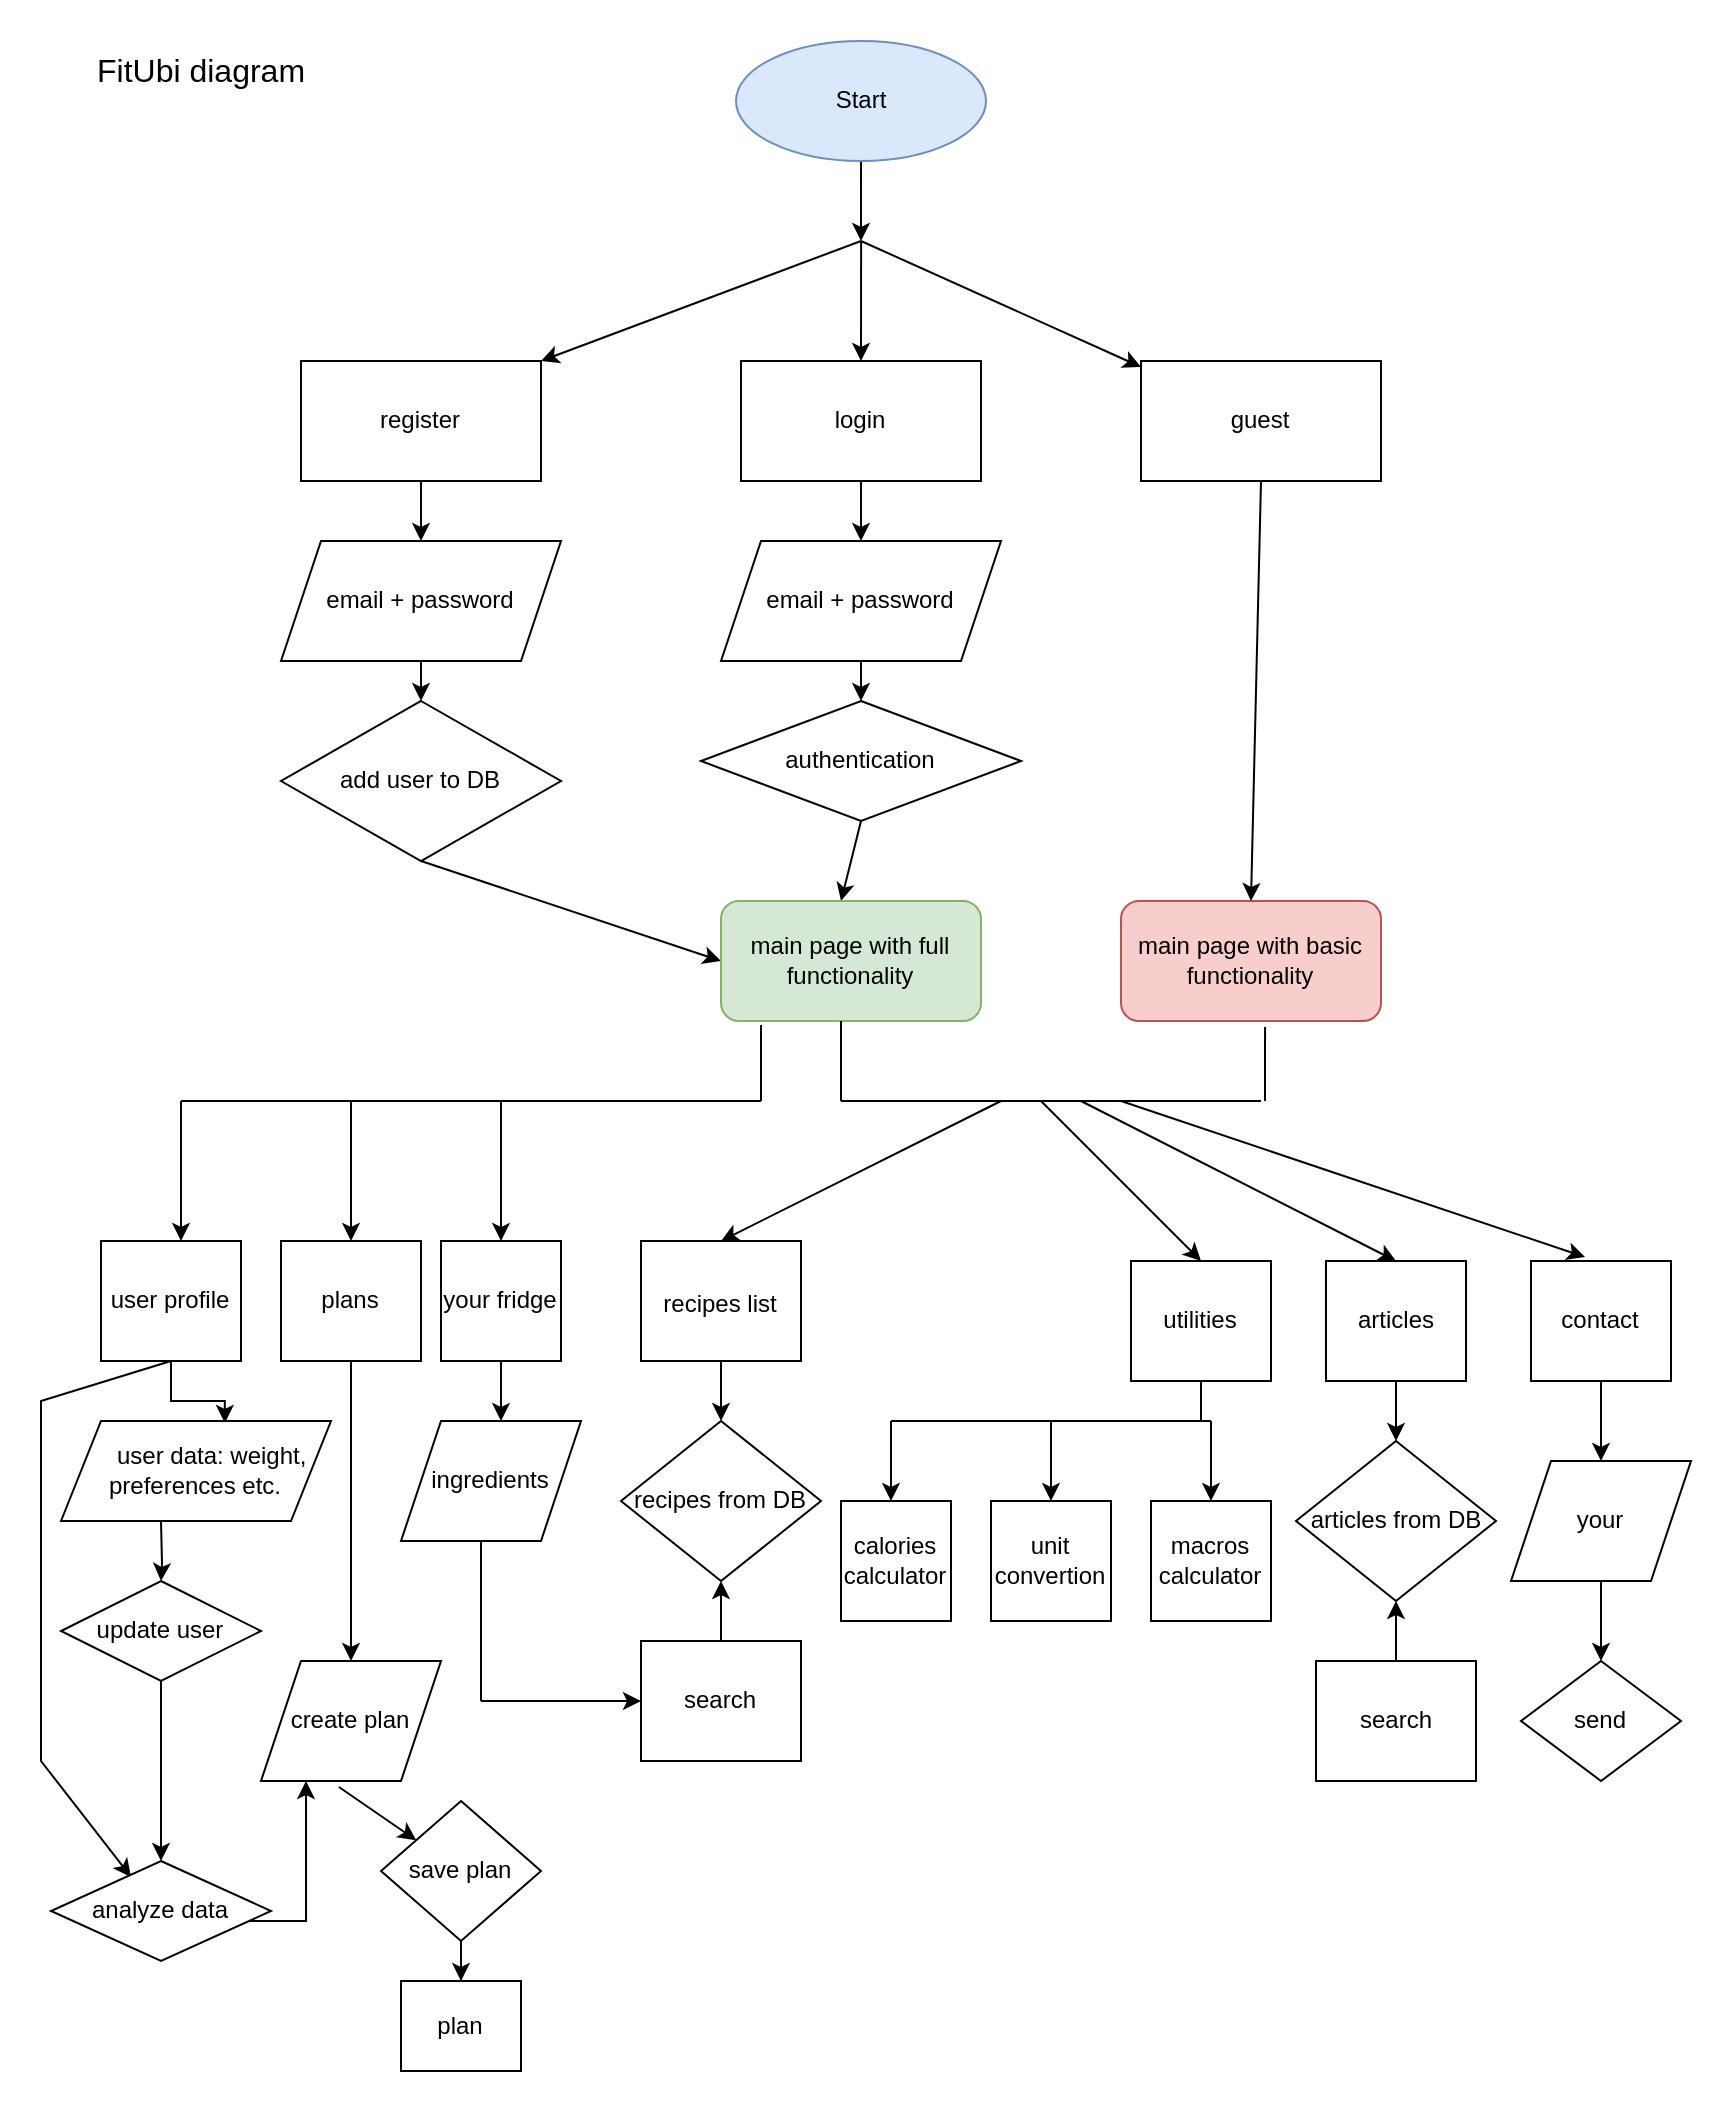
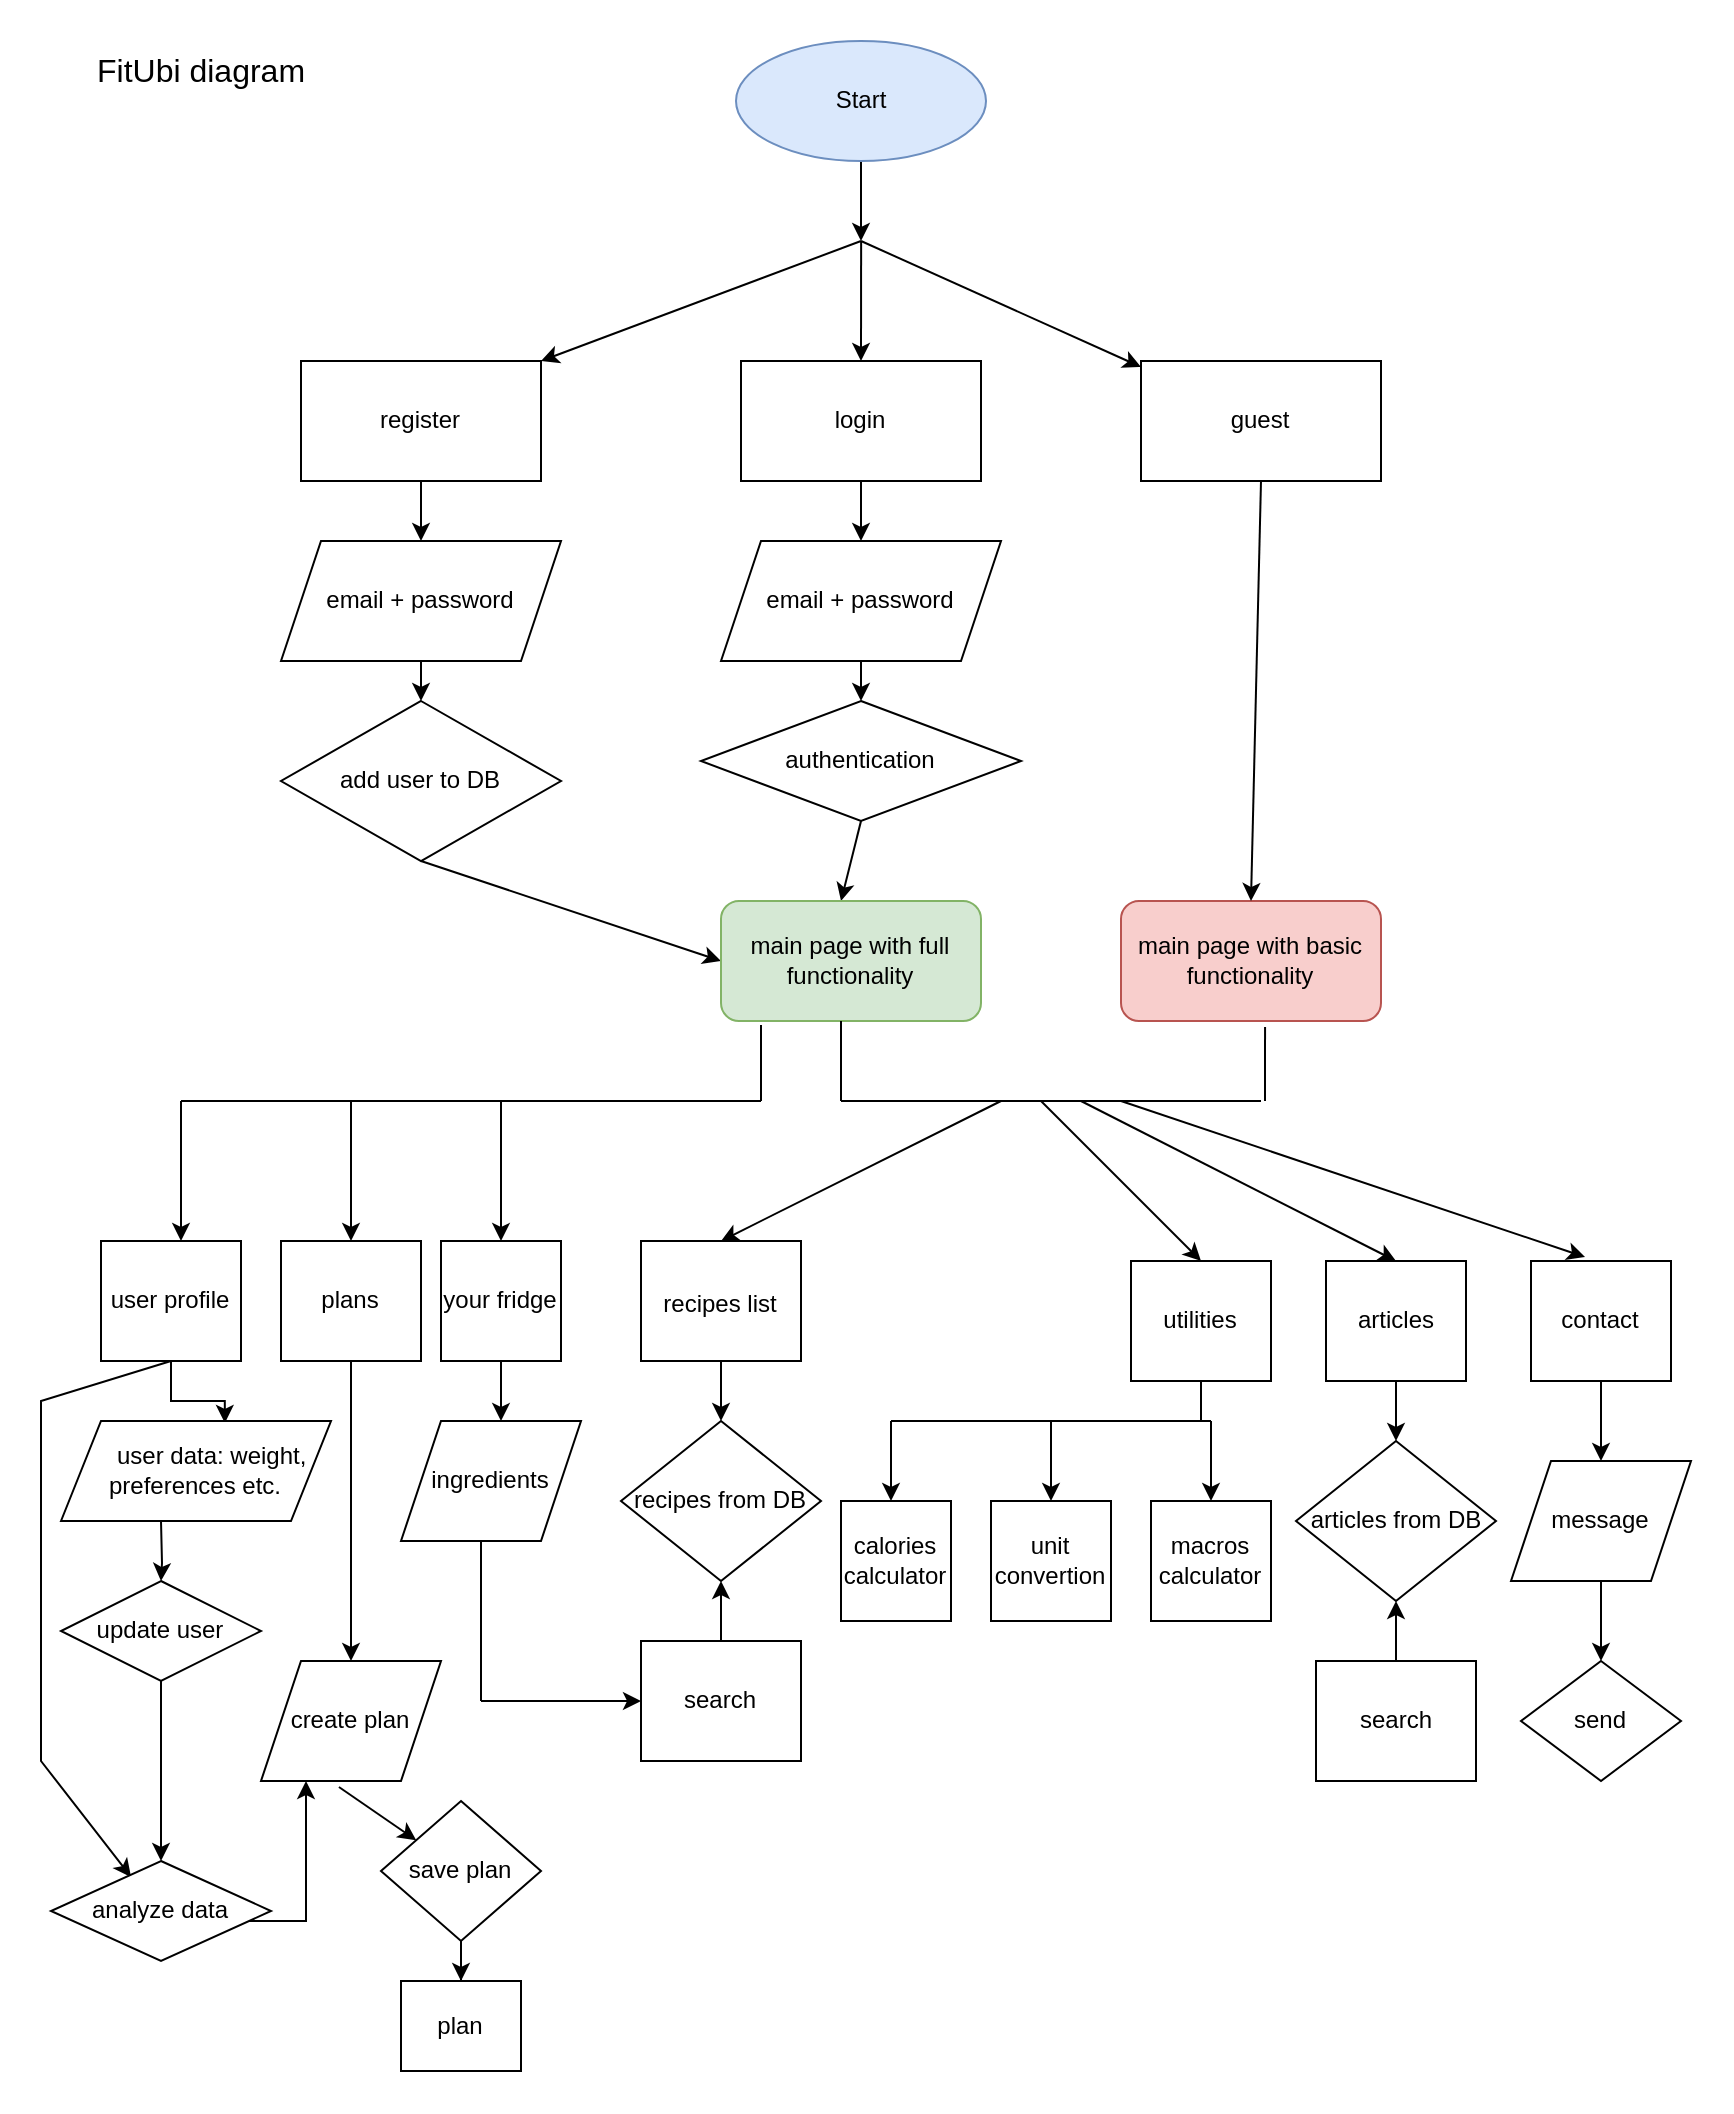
(1601, 1521) -> (1601, 1521)
